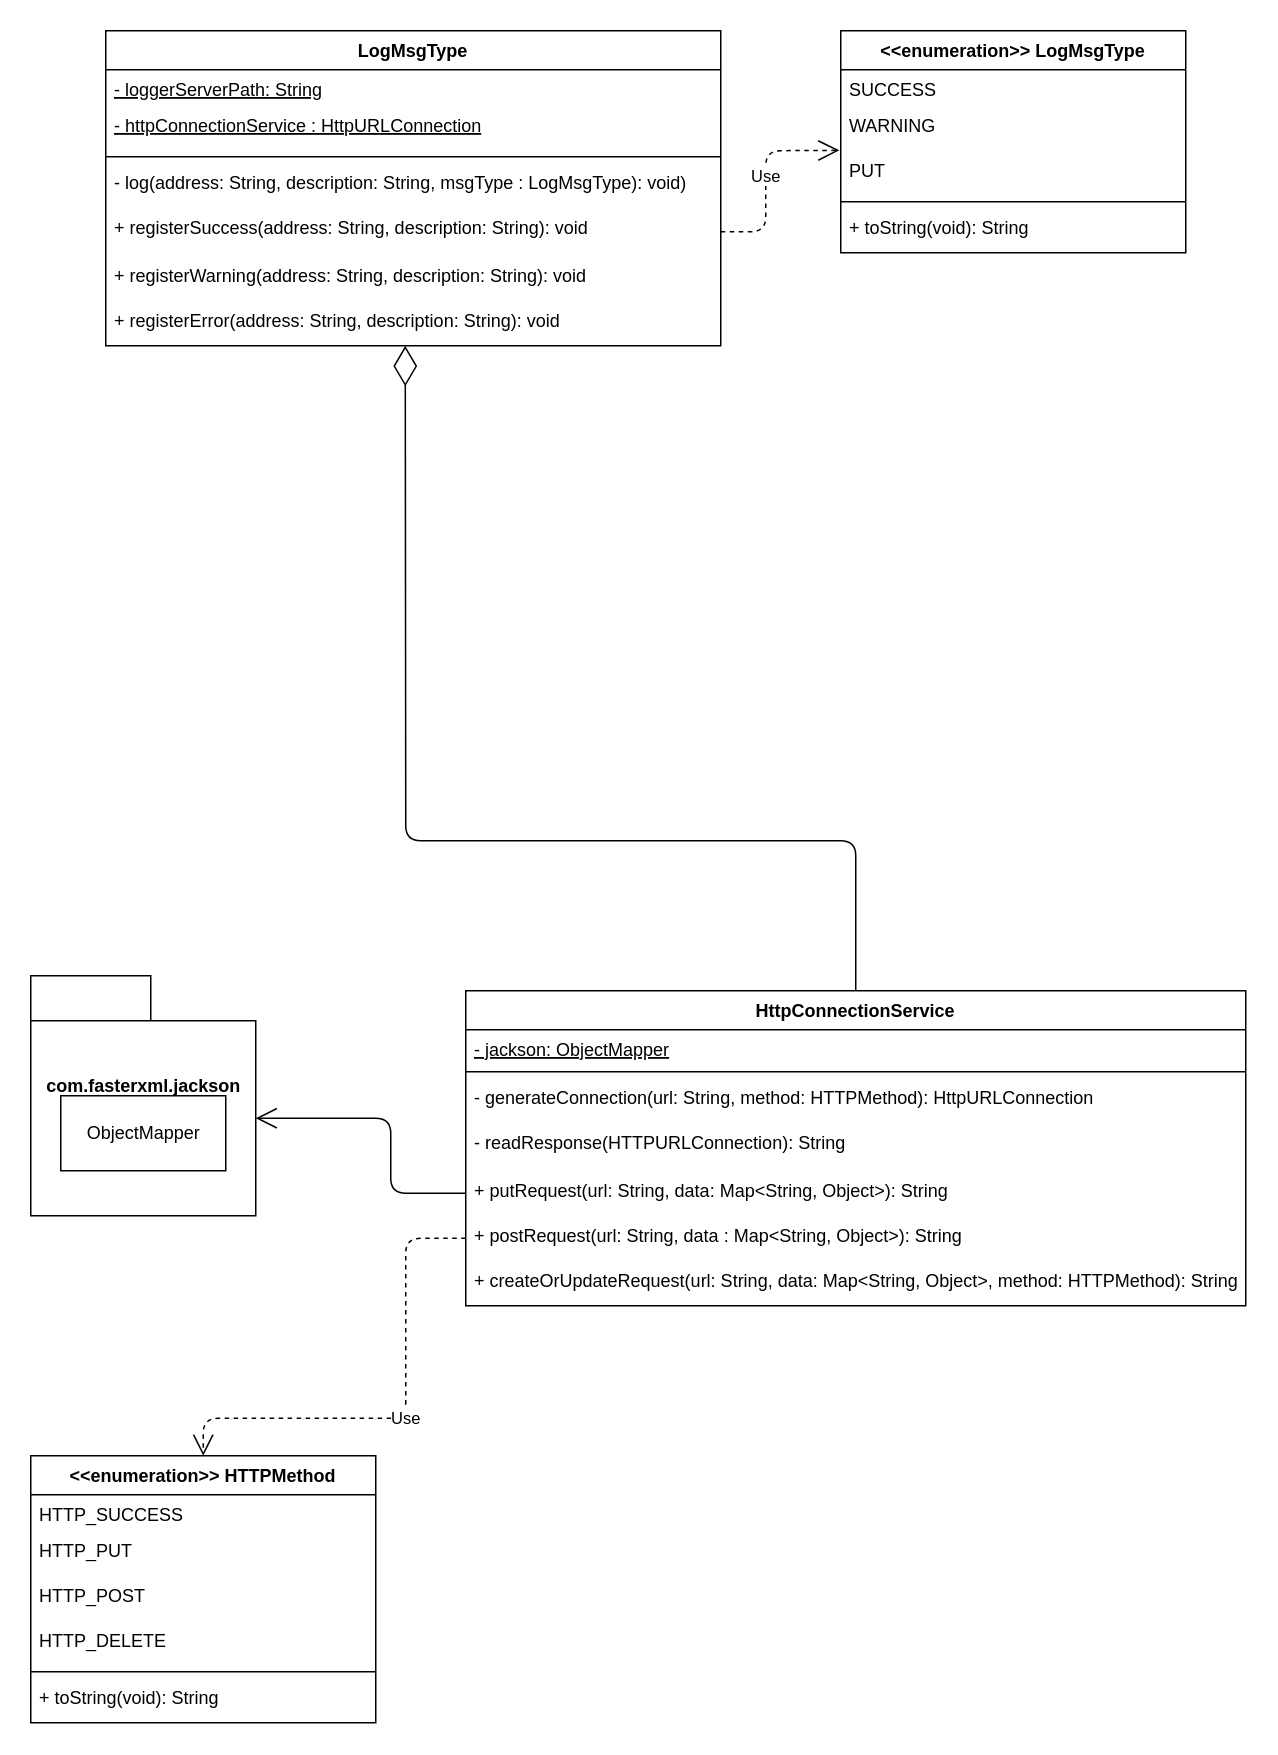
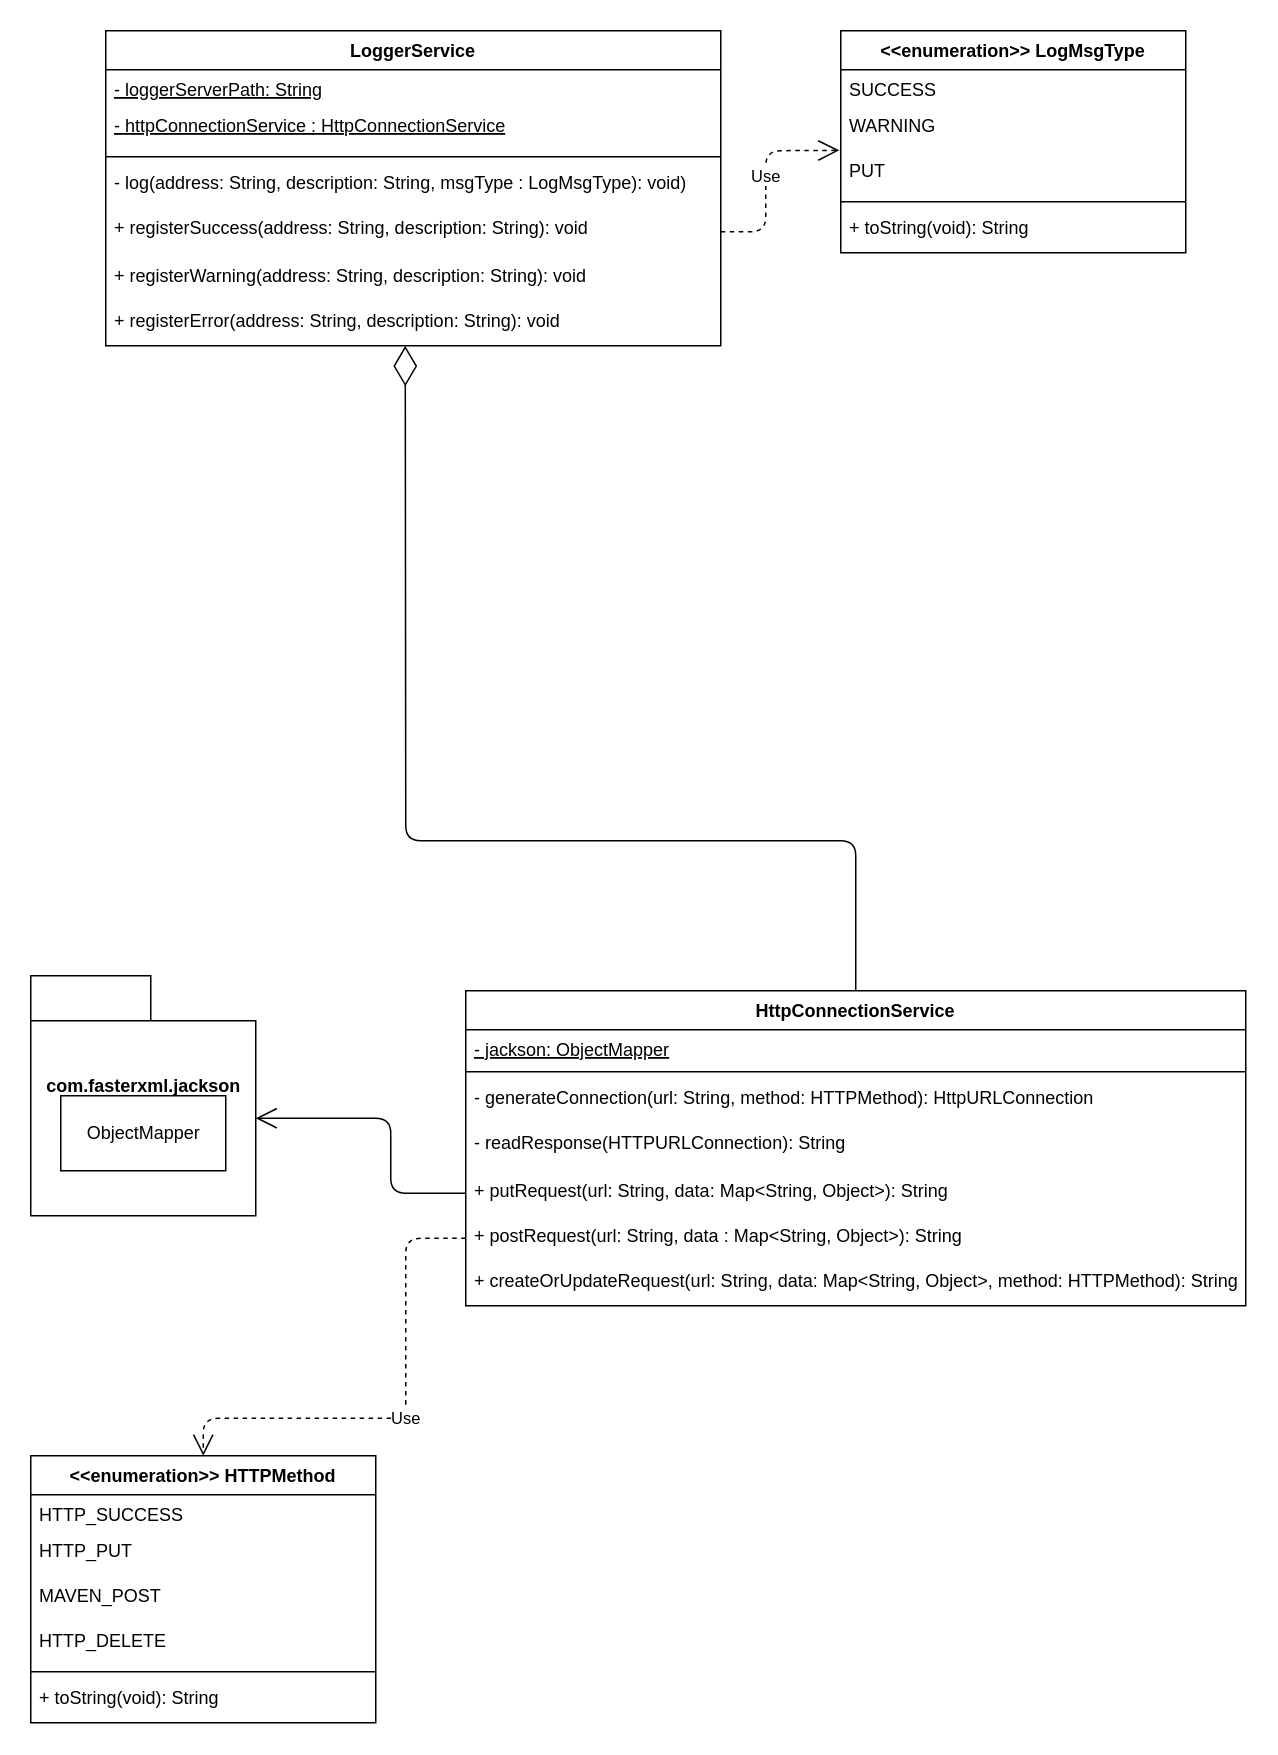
(413, 51) -> (413, 51)
(314, 126) -> (332, 126)
(84, 1596) -> (89, 1596)
